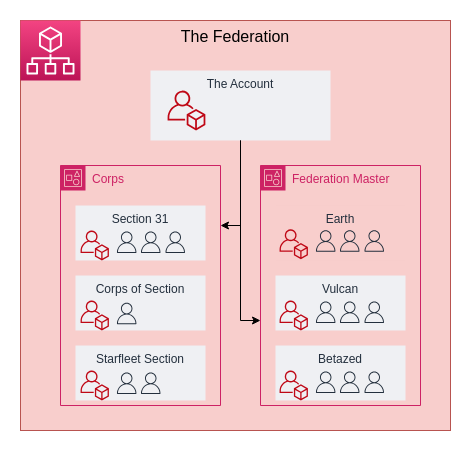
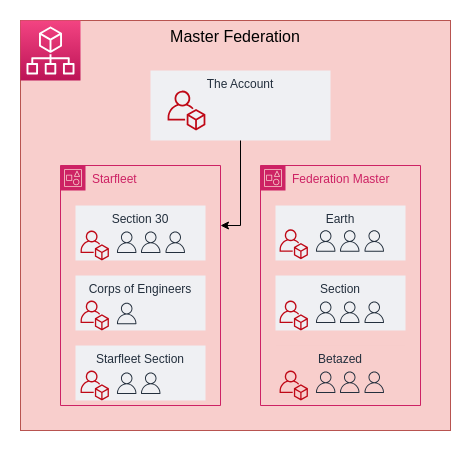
(236, 35) -> (236, 35)
(109, 180) -> (121, 180)
(141, 220) -> (141, 220)
(341, 220) -> (341, 220)
(241, 281) -> none
(141, 290) -> (141, 290)
(341, 290) -> (341, 290)
(341, 360) -> (341, 360)
